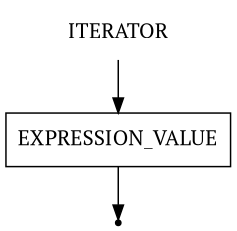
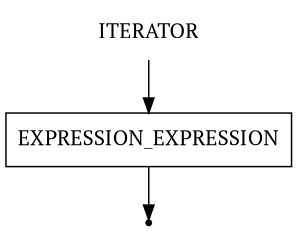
(118, 140) -> (149, 140)
